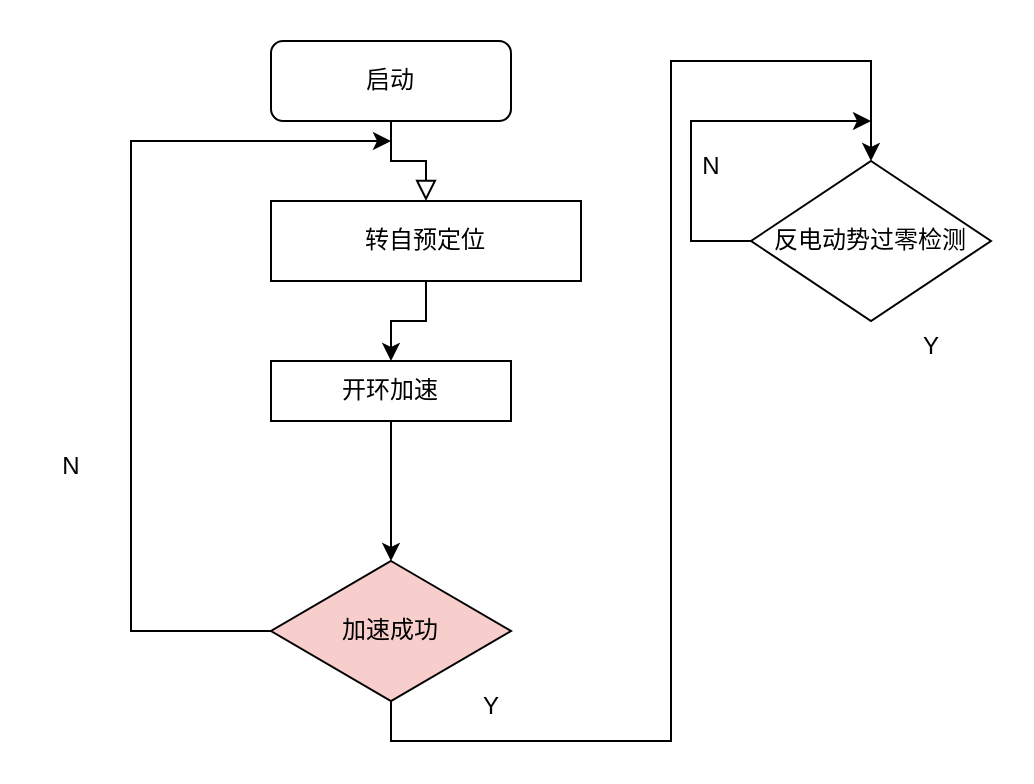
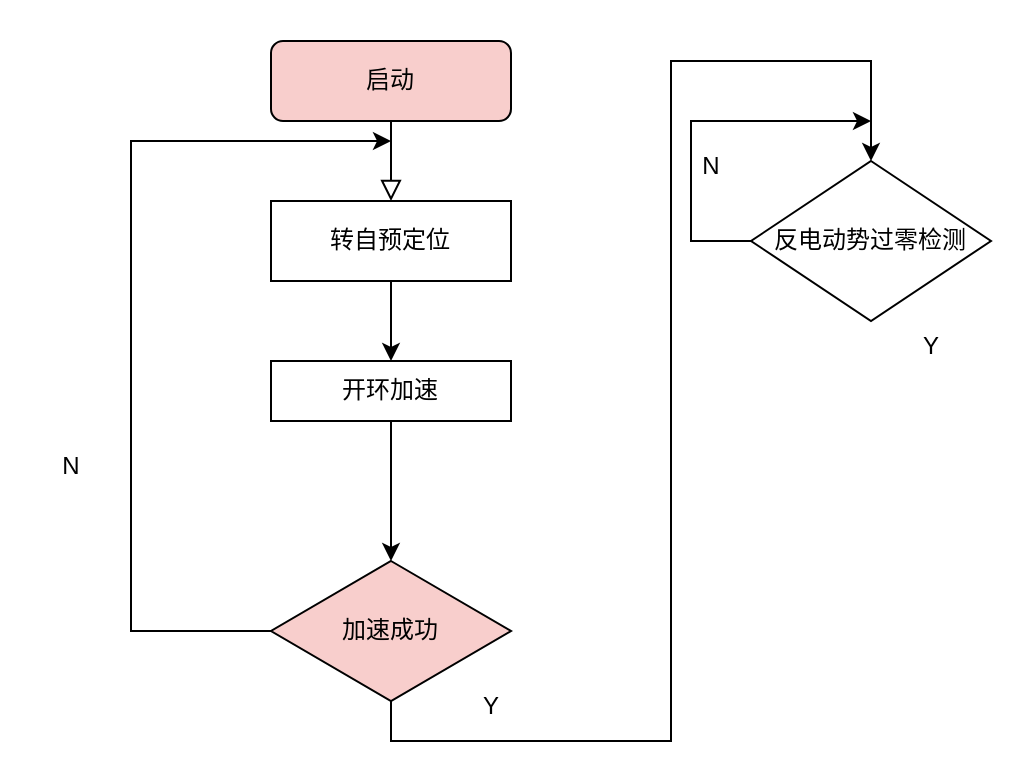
(391, 81) -> (391, 81)
(426, 241) -> (391, 241)
